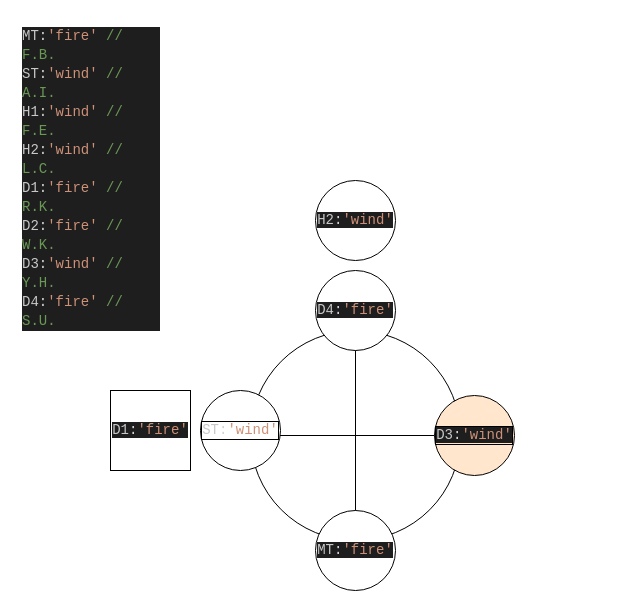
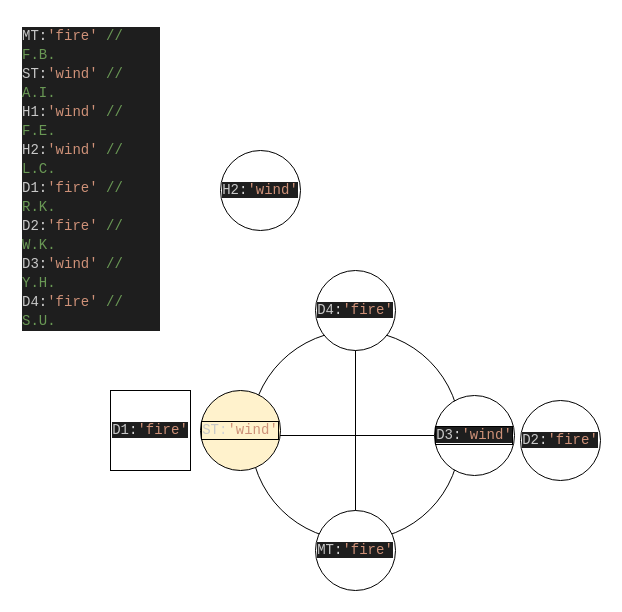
(356, 221) -> (261, 191)
(241, 431) -> (241, 431)
(475, 436) -> (475, 436)
none -> (561, 441)
